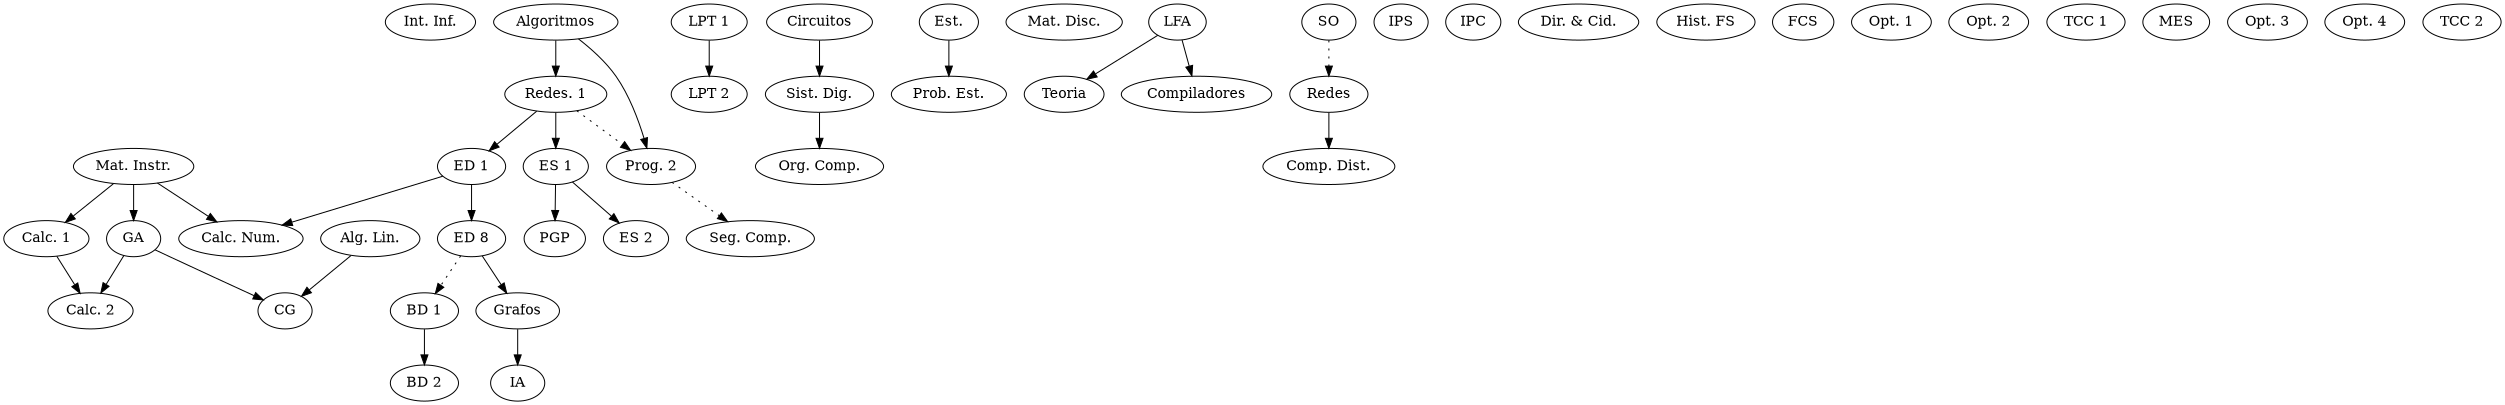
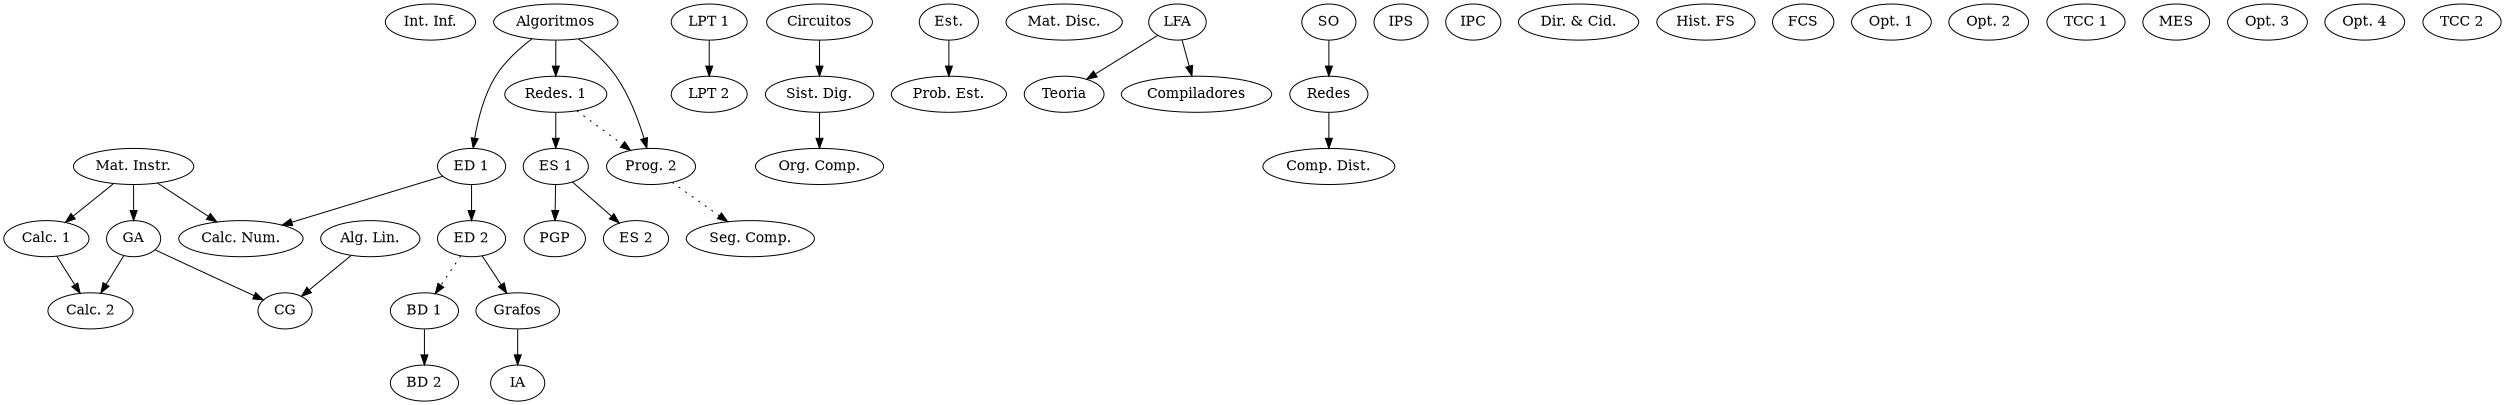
(1329, 53) -> (1329, 53)
(517, 128) -> (492, 82)
(472, 239) -> (472, 239)
